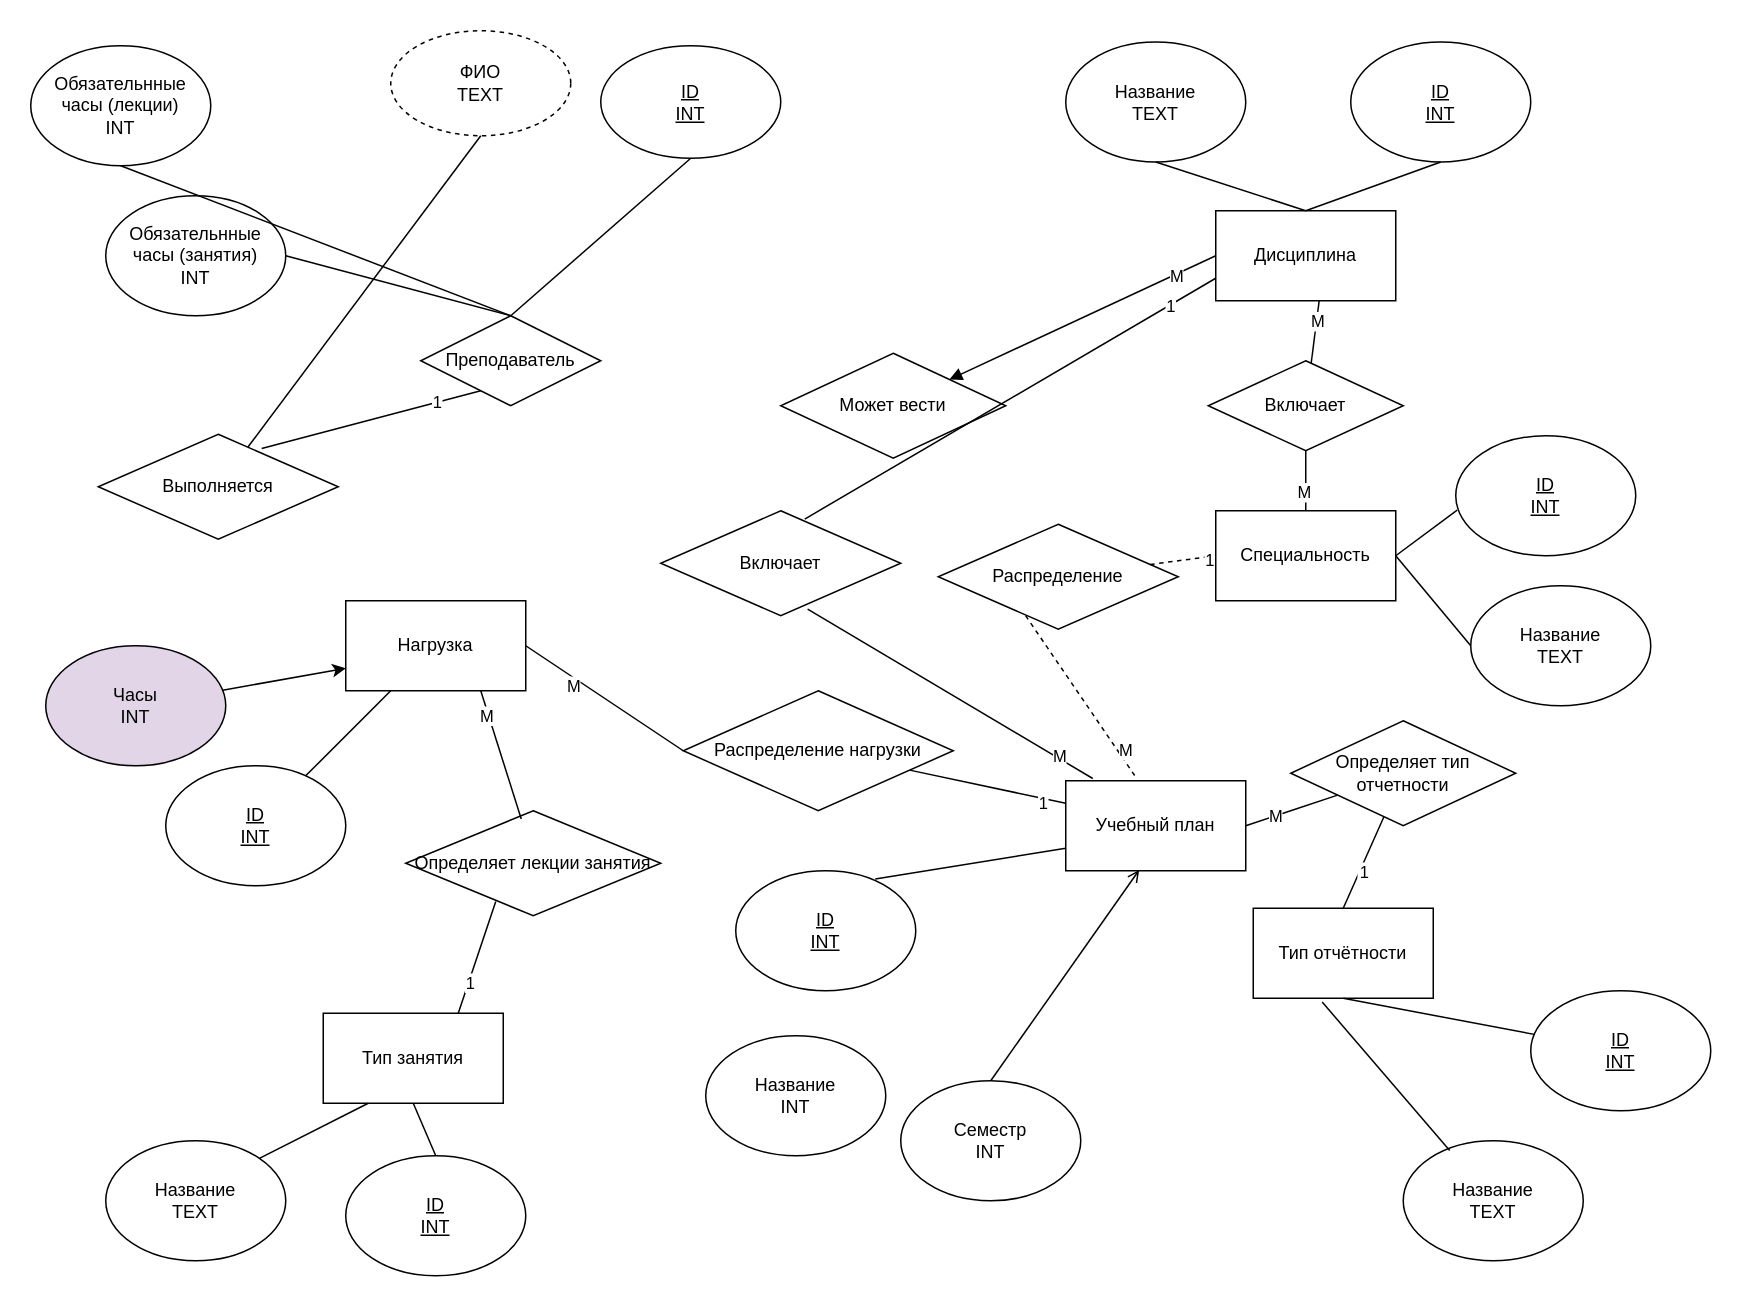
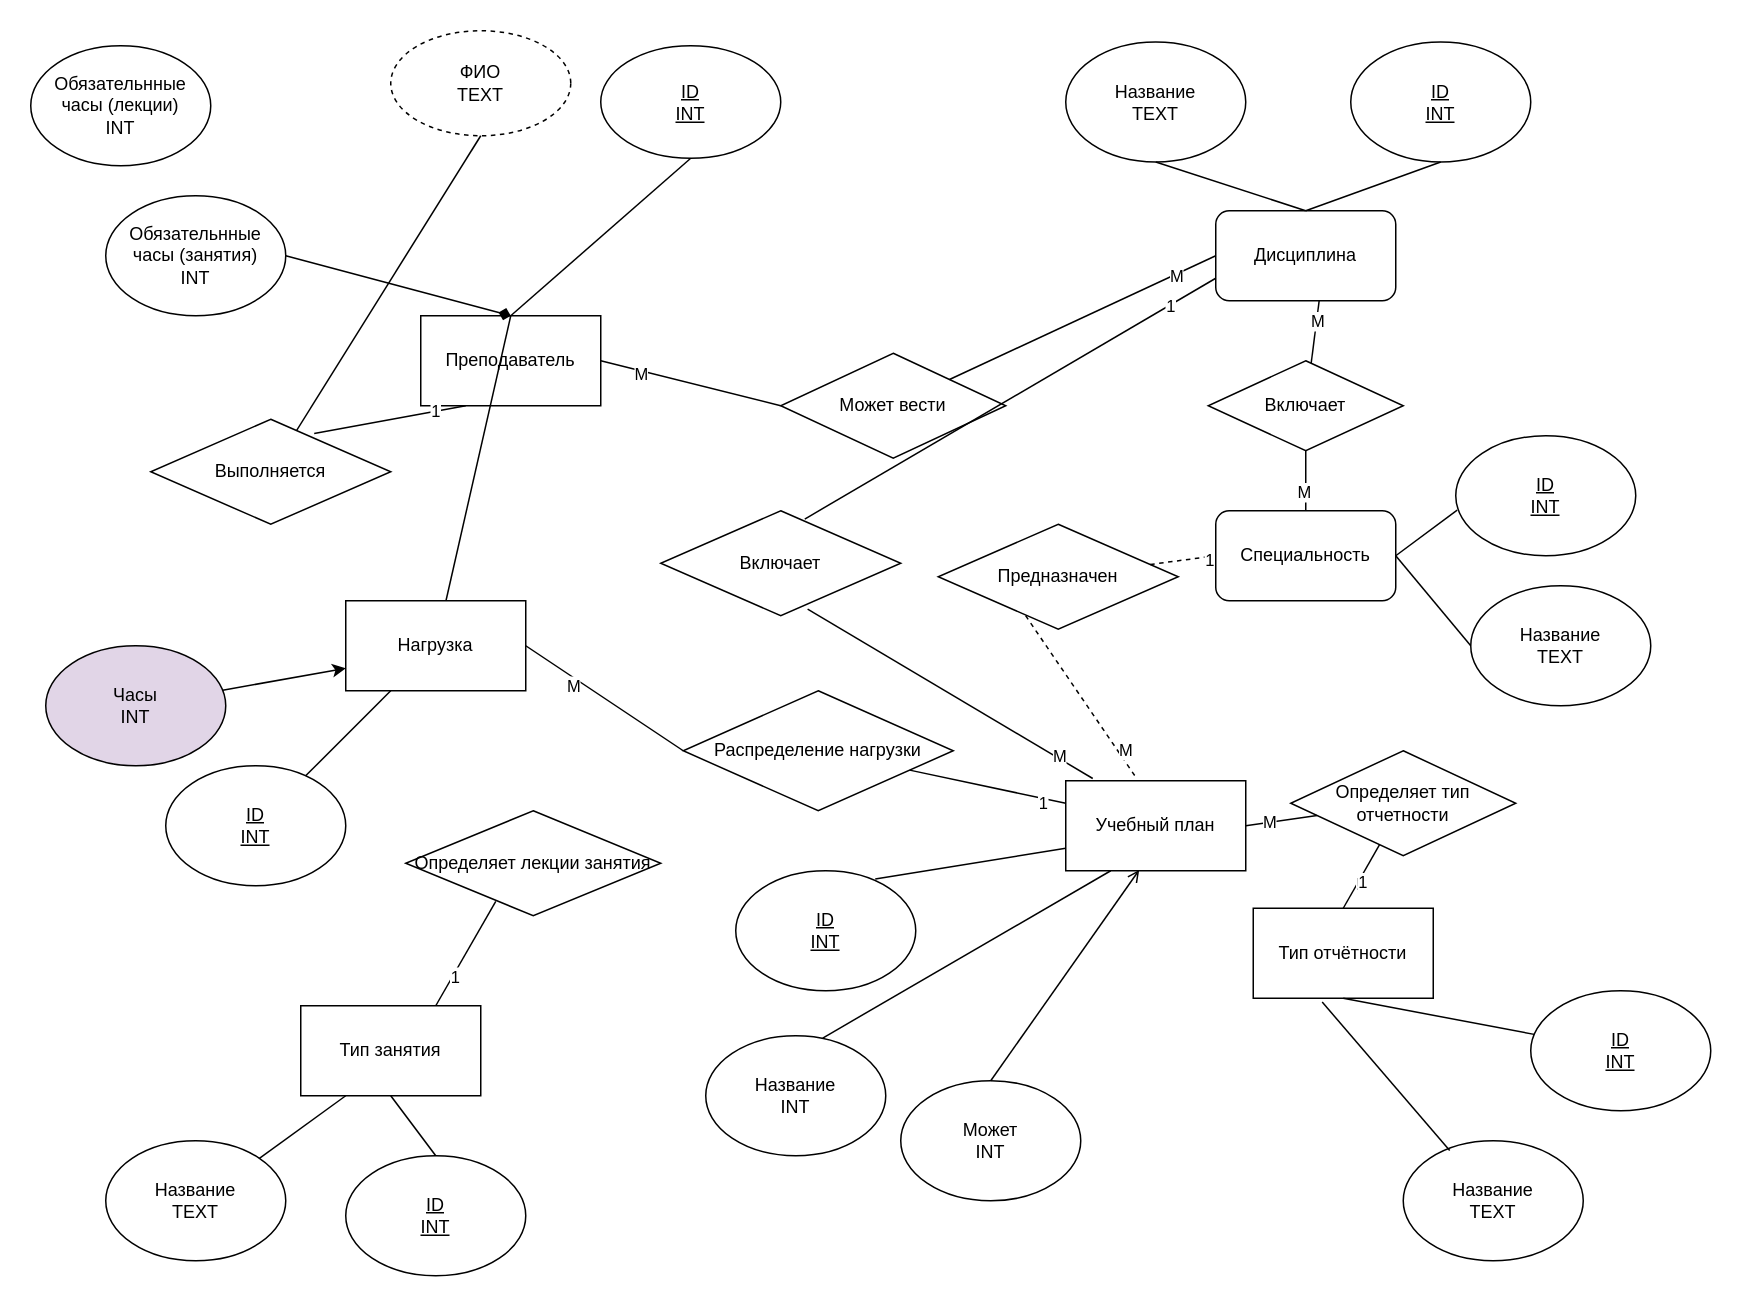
(309, 238) -> (478, 459)
(1306, 256) -> (1306, 256)
(491, 311) -> (491, 310)
(511, 361) -> (511, 361)
(962, 374) -> (957, 376)
none -> (690, 383)
(218, 487) -> (271, 472)
(1306, 556) -> (1306, 556)
(1058, 577) -> (1058, 577)
(501, 755) -> none
(1403, 773) -> (1403, 803)
none -> (966, 955)
(413, 1058) -> (391, 1051)
(991, 1141) -> (991, 1141)
